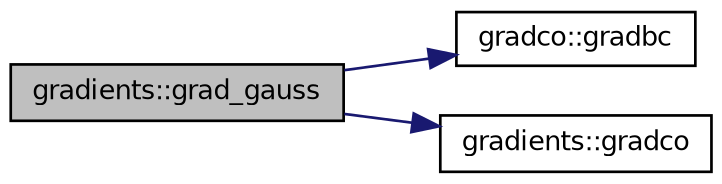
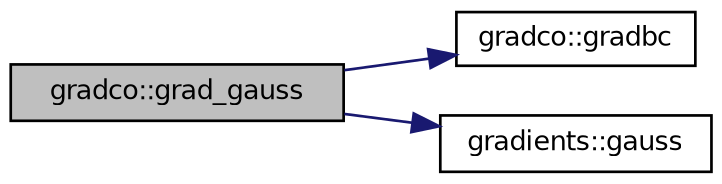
(177, 93) -> (177, 93)
(576, 144) -> (576, 144)
